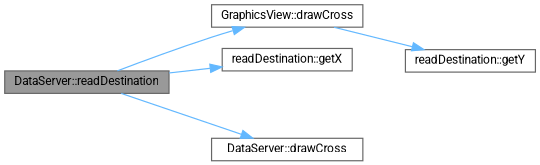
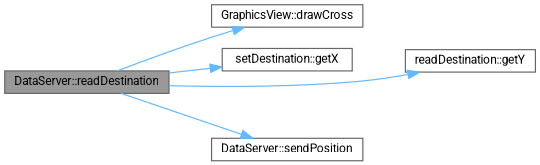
(373, 37) -> (289, 86)
(287, 60) -> (287, 60)
(287, 150) -> (287, 150)
